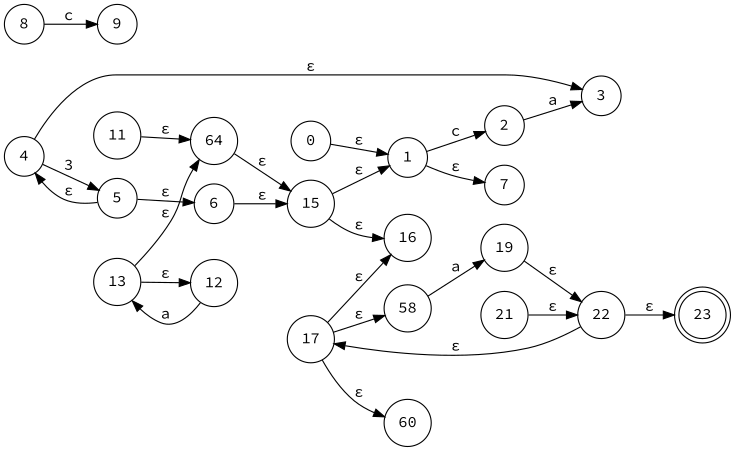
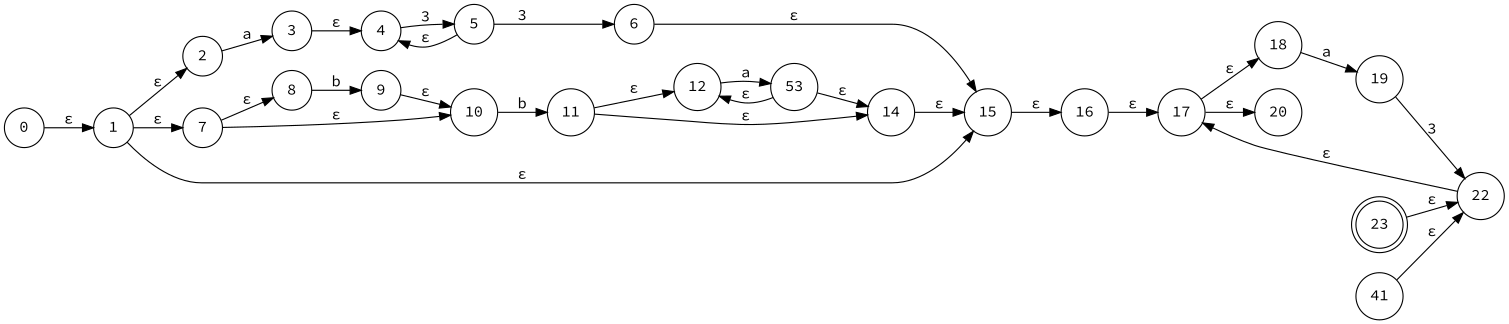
(69, 16) -> (336, 82)
(290, 75) -> (331, 31)
none -> (629, 101)
none -> (242, 111)
none -> (474, 112)
(456, 132) -> (158, 82)
(214, 141) -> (891, 112)
(356, 182) -> (547, 183)
(166, 192) -> (522, 16)
(553, 270) -> (1432, 129)
(117, 282) -> (794, 87)
(355, 293) -> (1128, 112)
(408, 308) -> (1278, 45)
(504, 315) -> (1379, 296)
(644, 315) -> (1427, 211)
(408, 423) -> (1278, 112)
